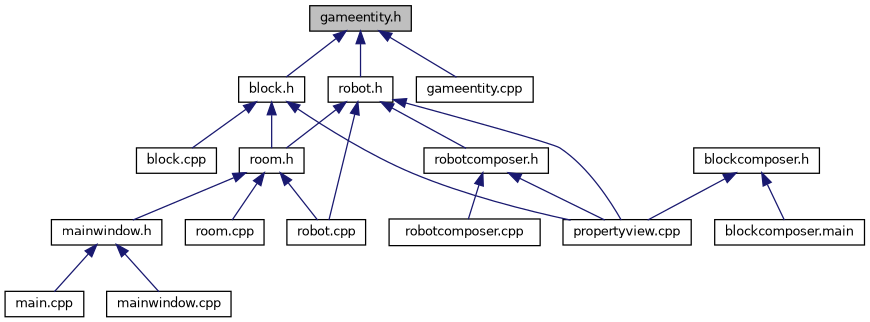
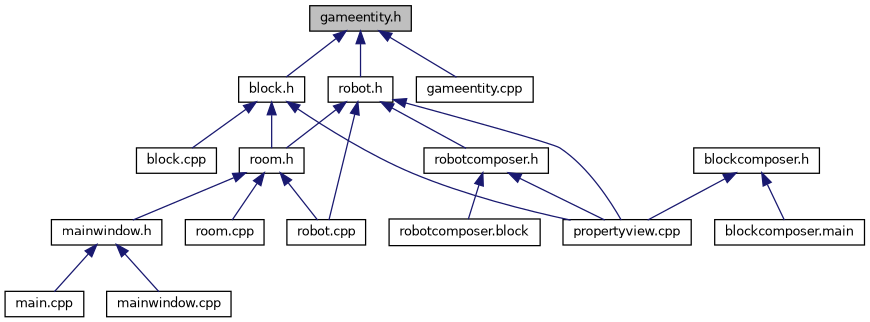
(465, 232) -> (465, 232)
